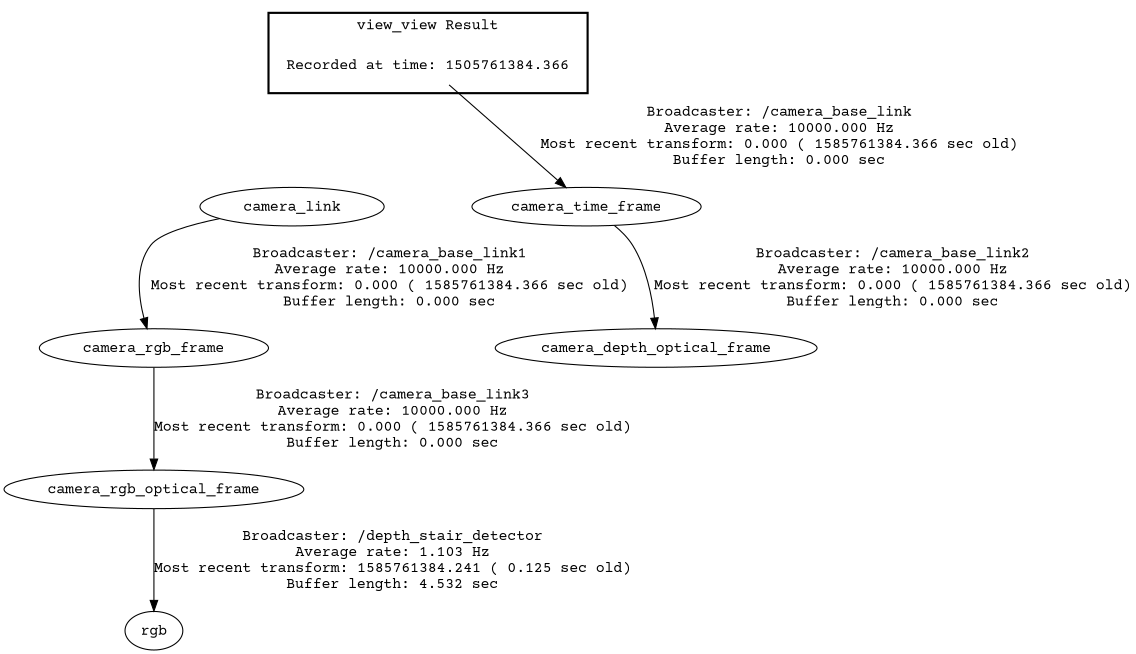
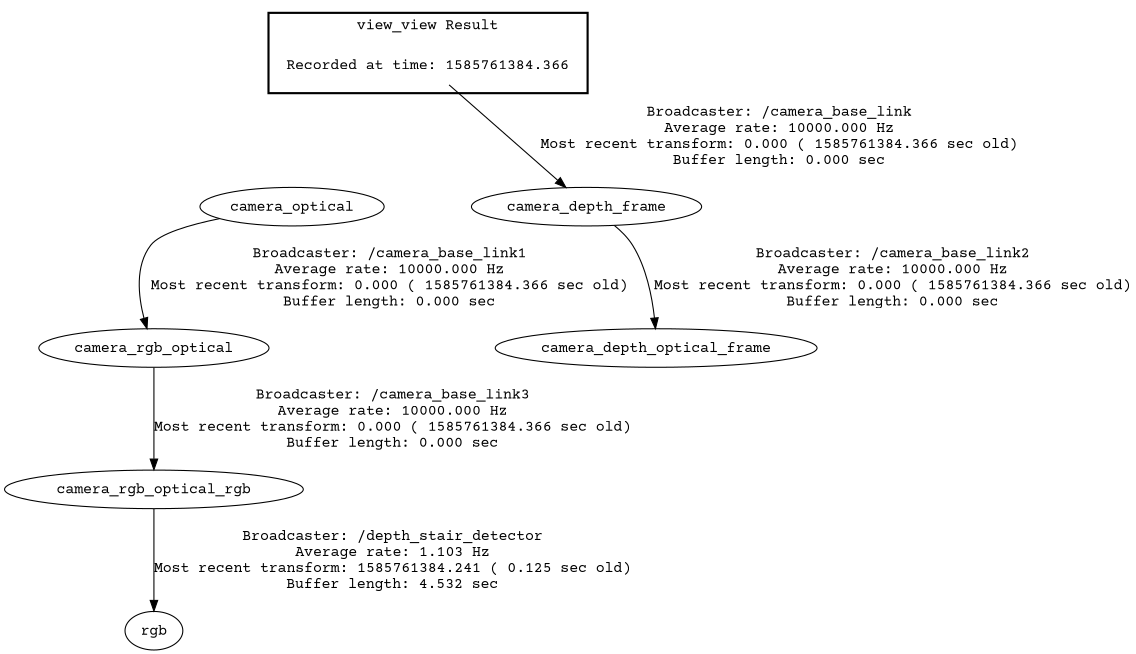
(428, 65) -> (428, 65)
(292, 207) -> (292, 207)
(587, 207) -> (587, 207)
(154, 348) -> (154, 348)
(154, 489) -> (154, 489)
